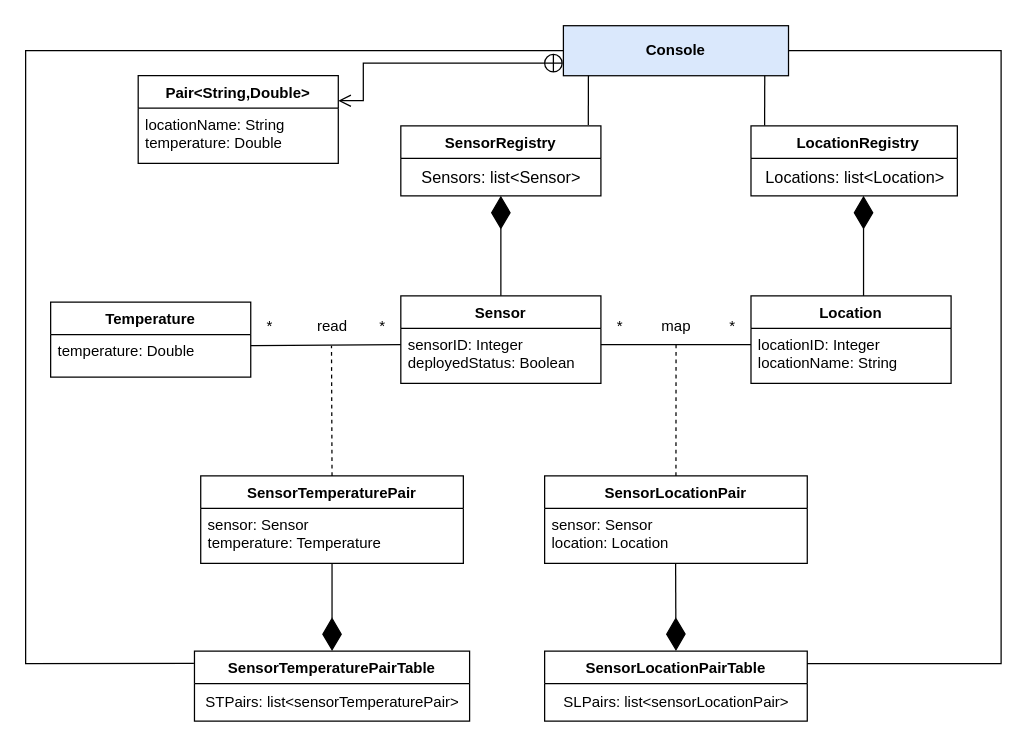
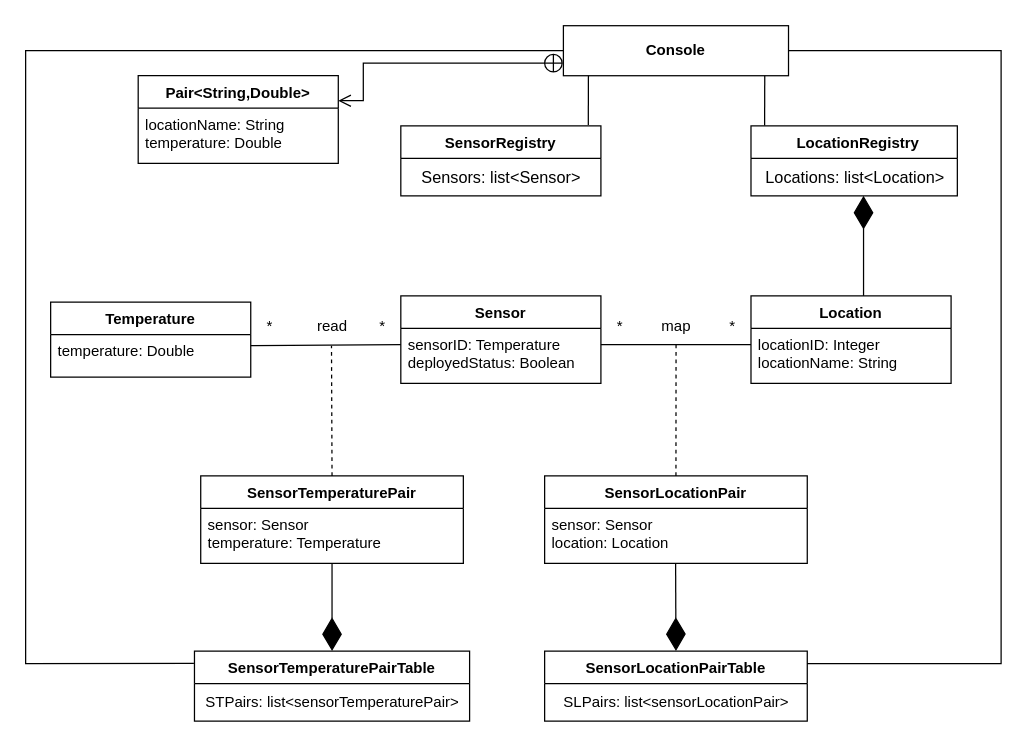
(676, 51) -> (676, 51)
(501, 262) -> none
(497, 355) -> (497, 355)
